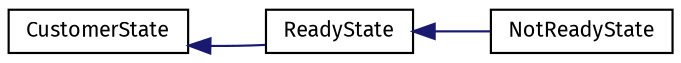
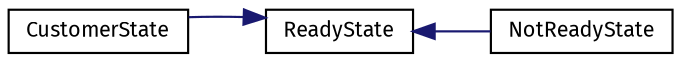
(238, 46) -> (216, 17)
